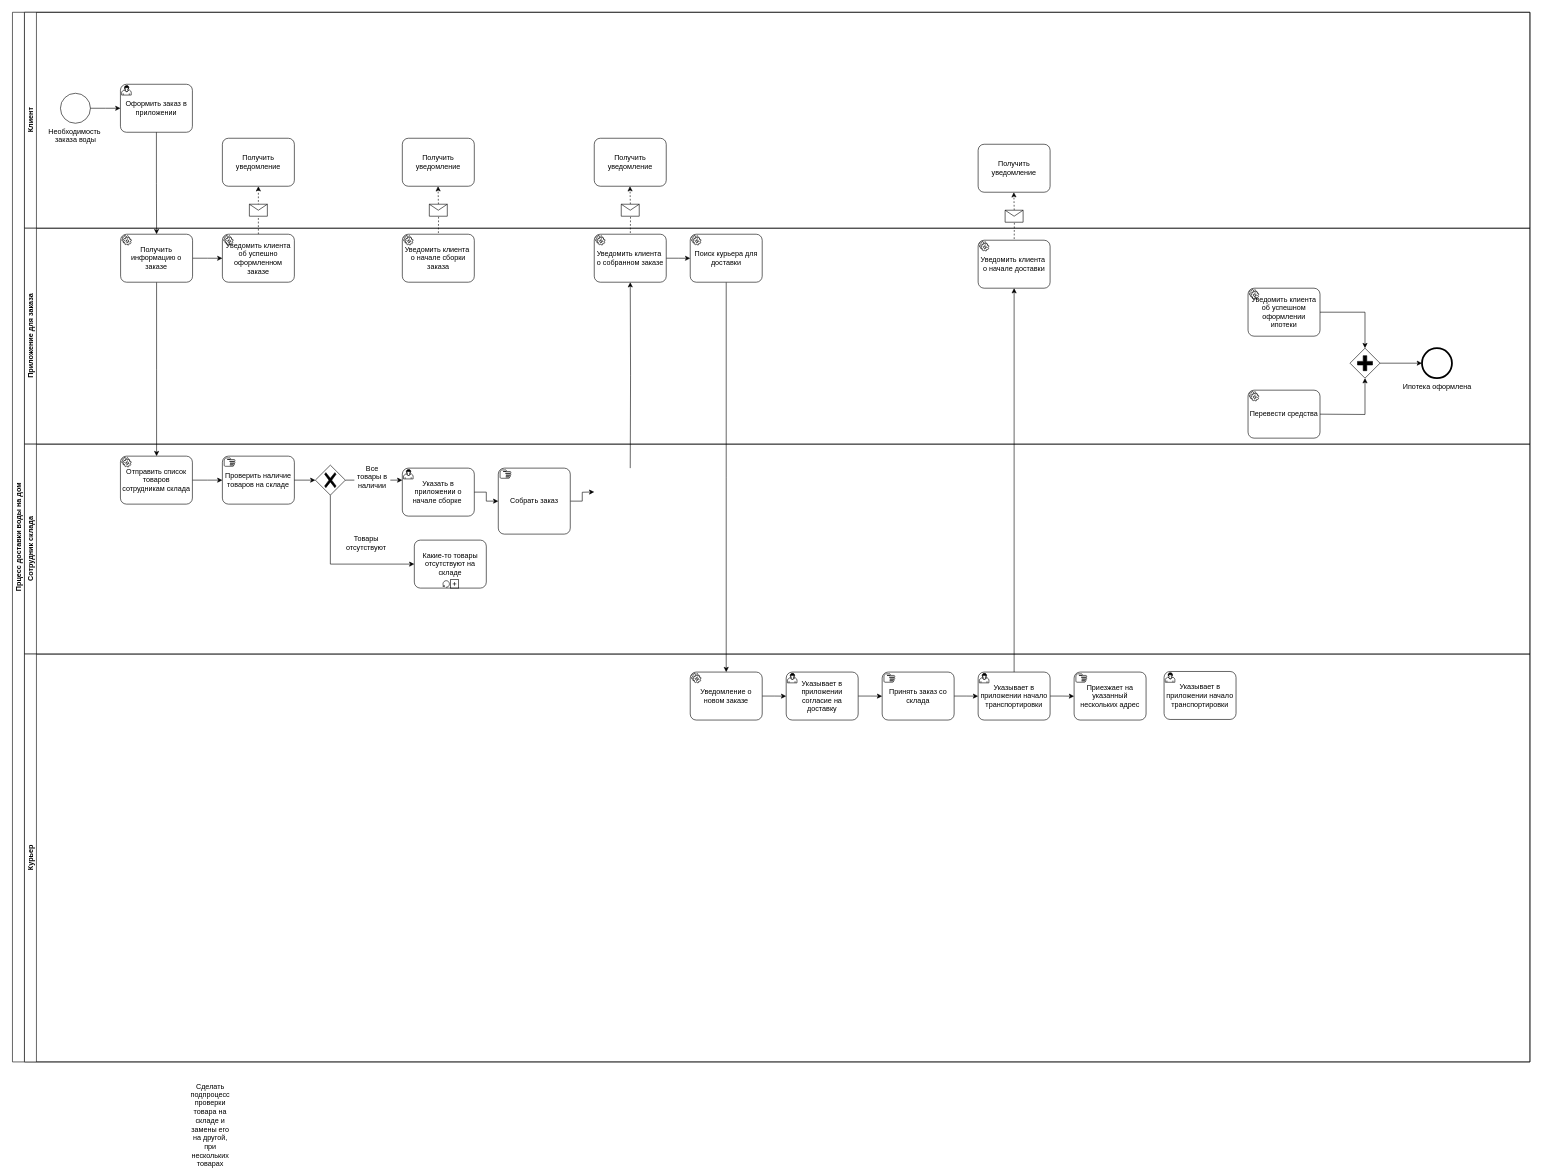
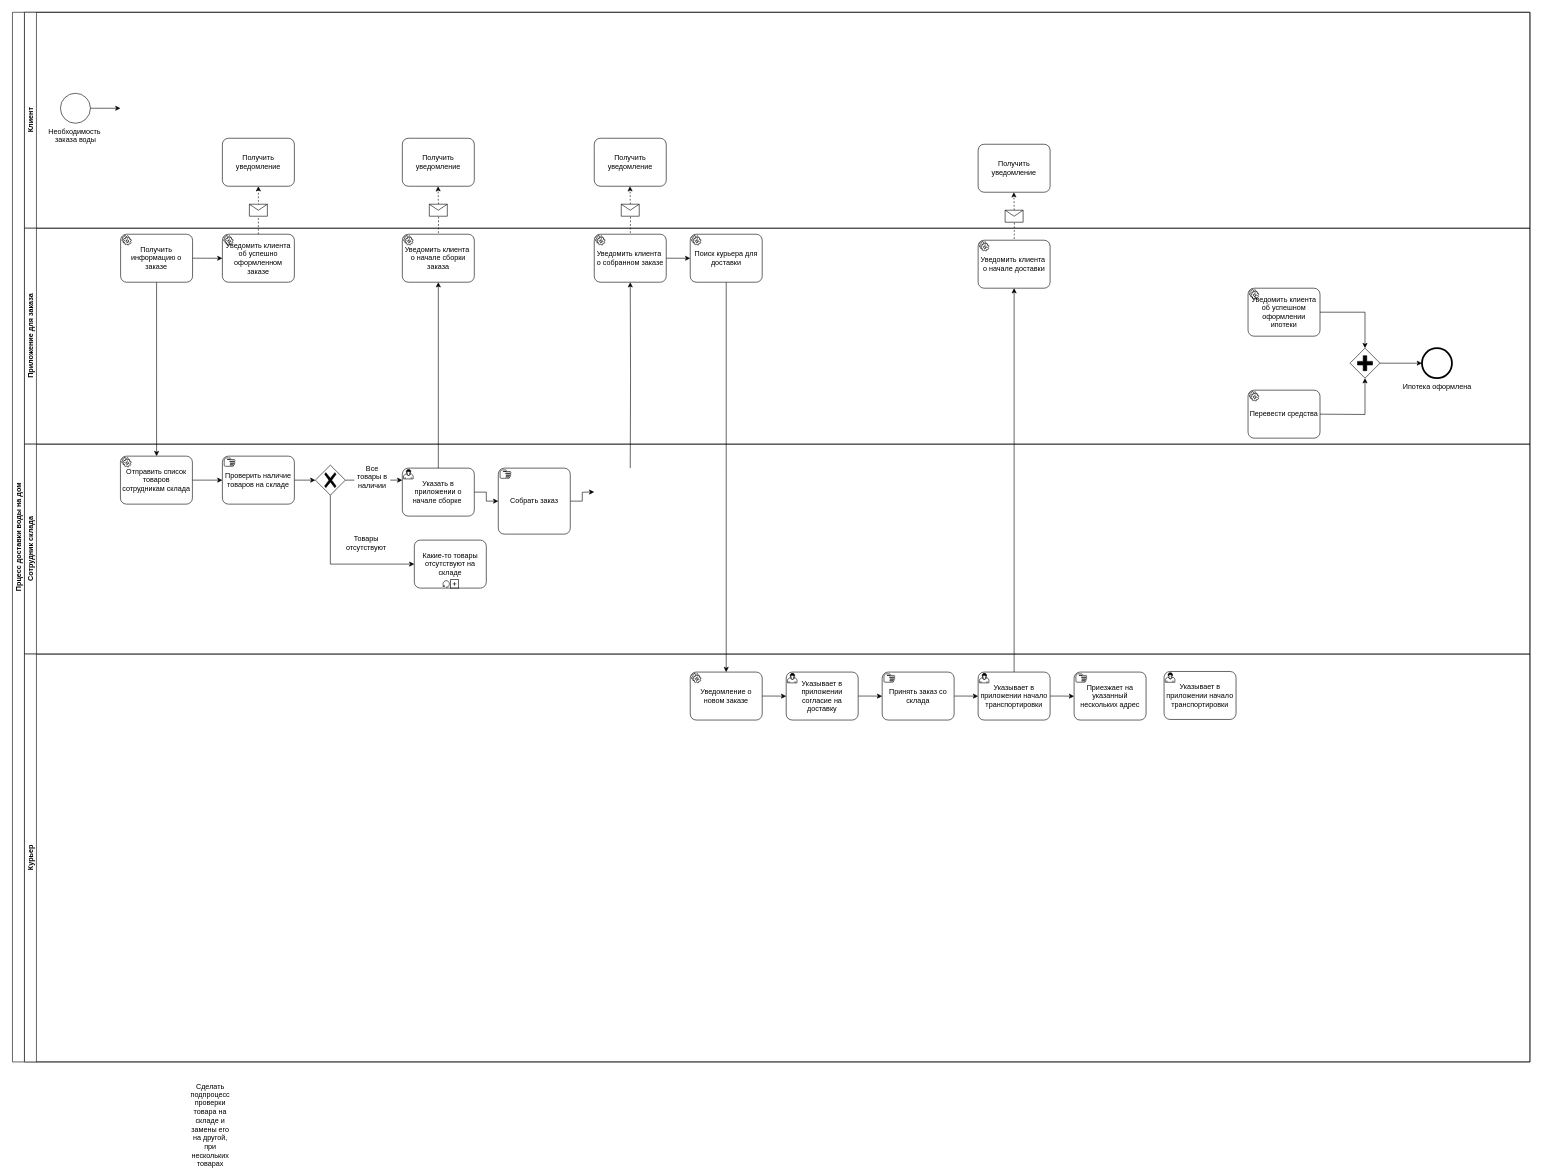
(156, 108) -> none
(156, 181) -> none
none -> (438, 287)
